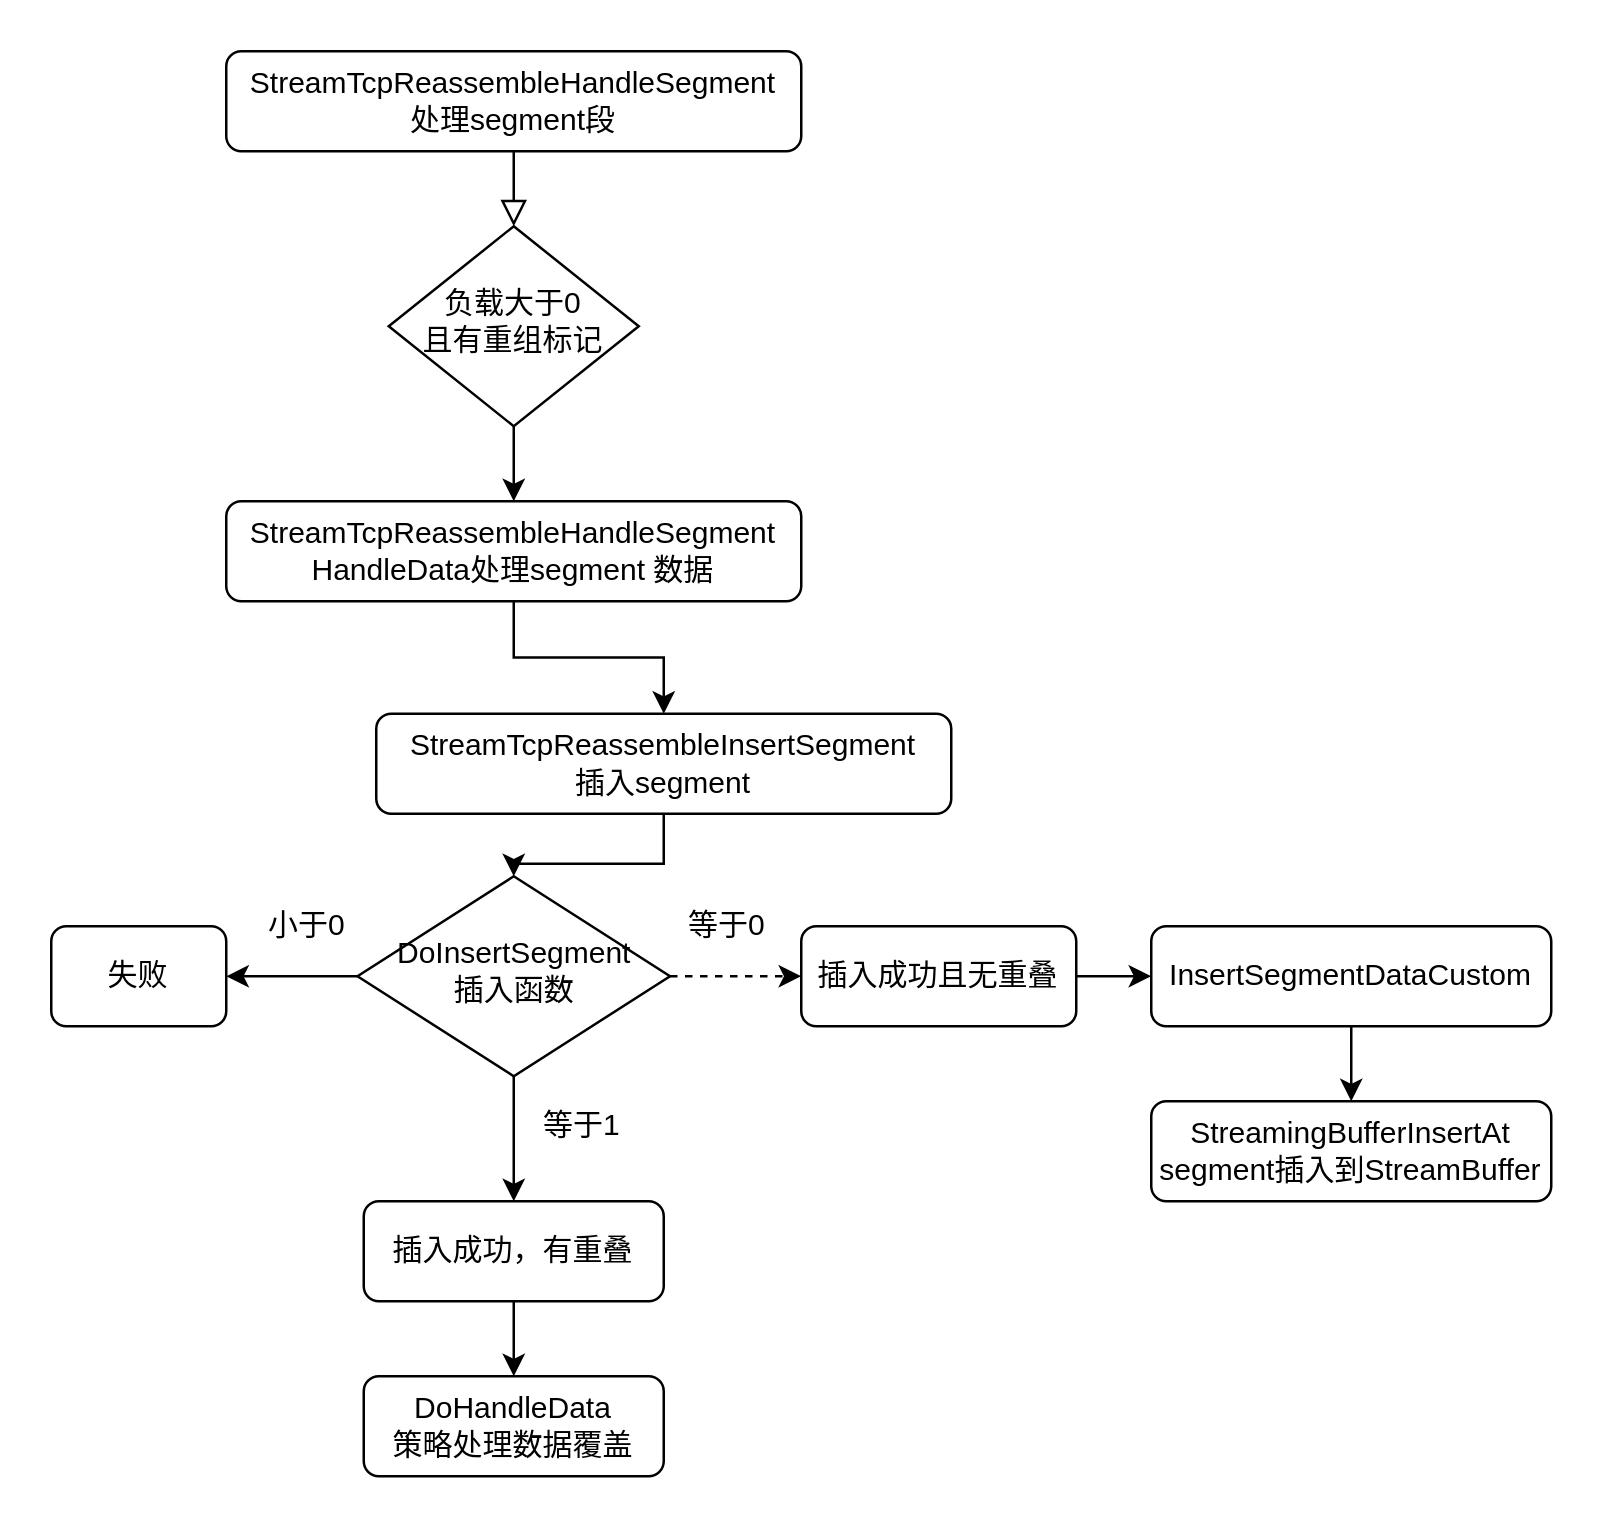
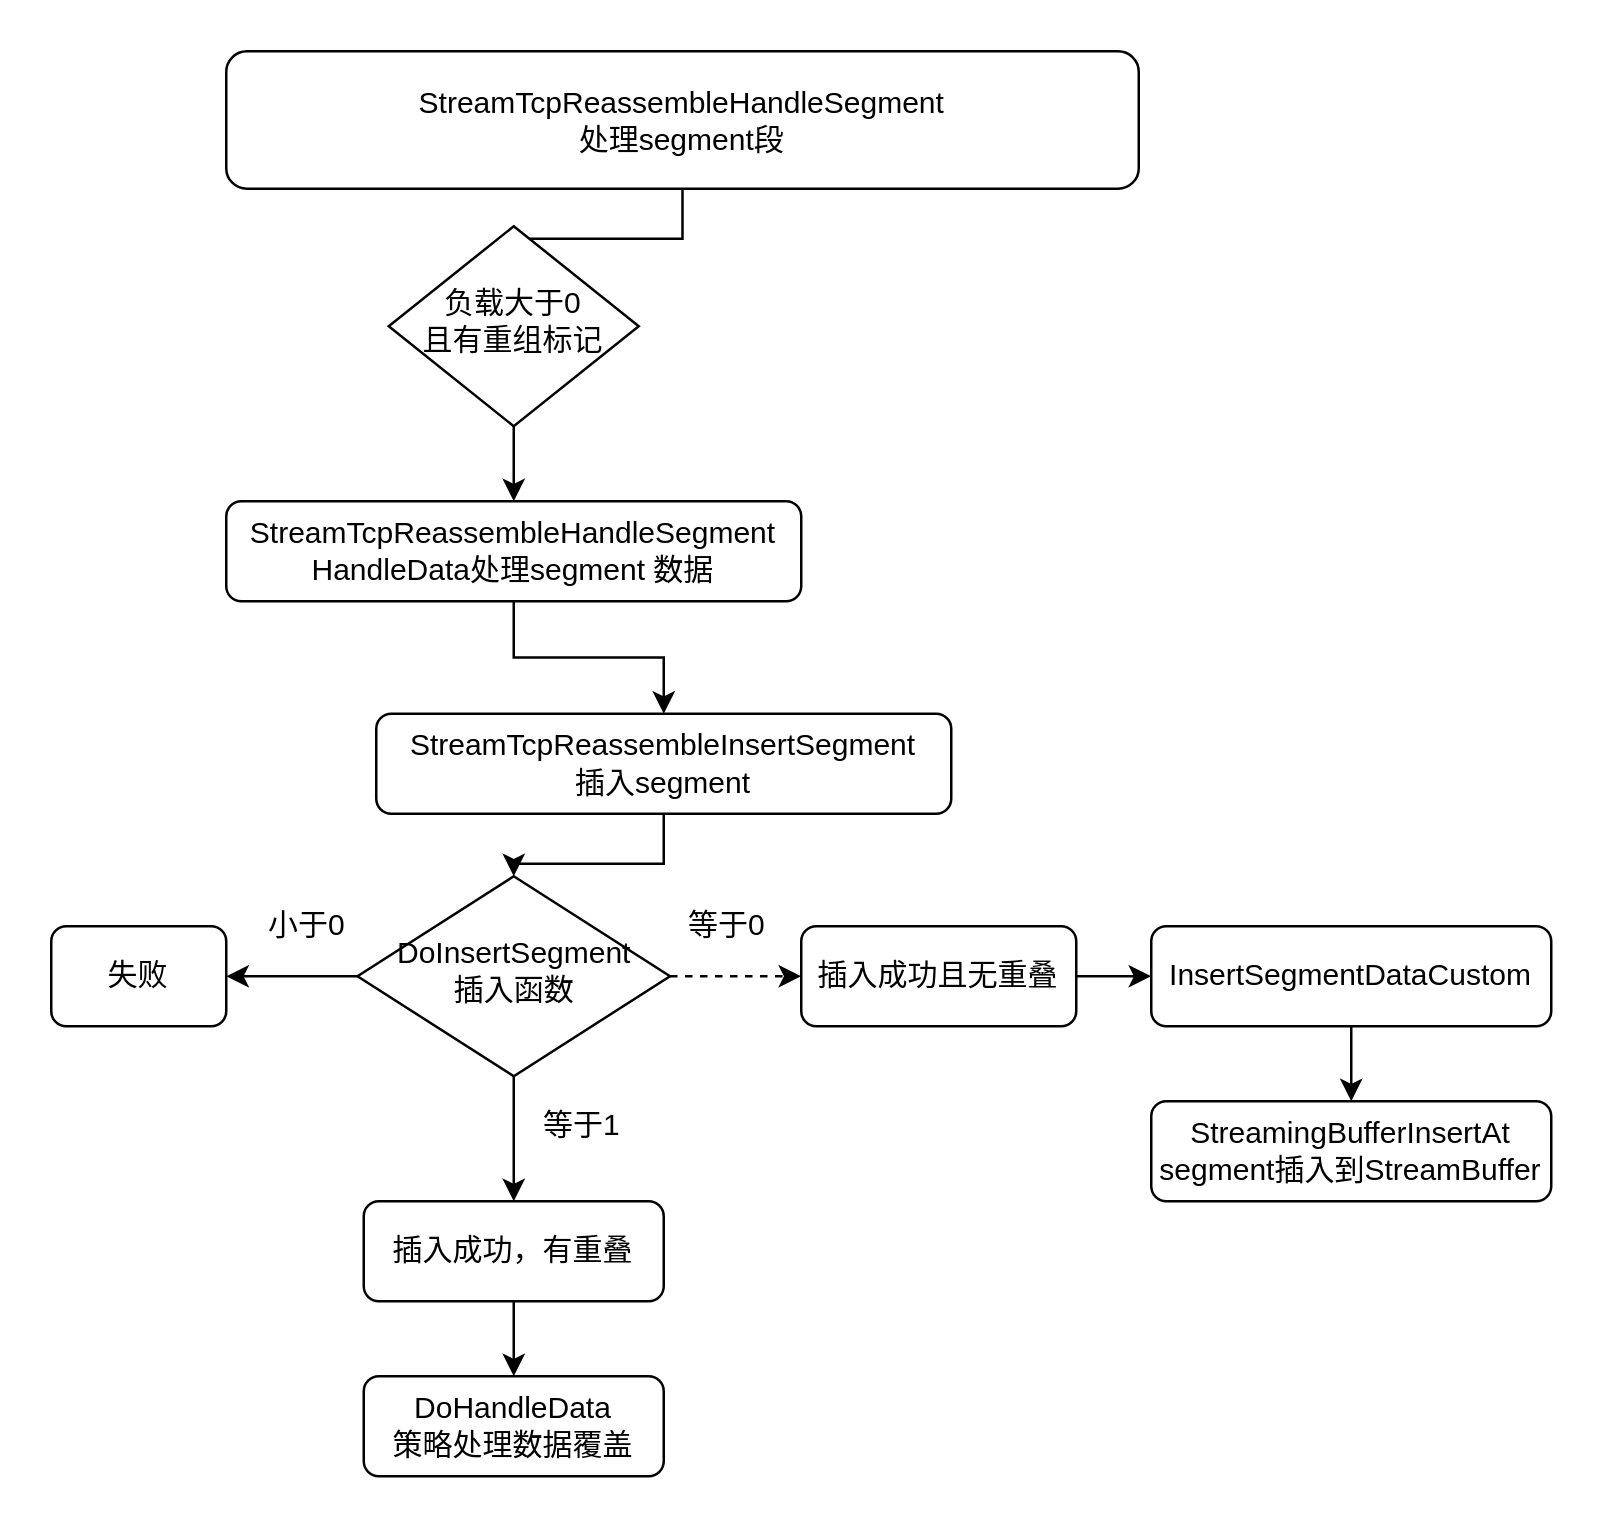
(514, 101) -> (683, 120)
